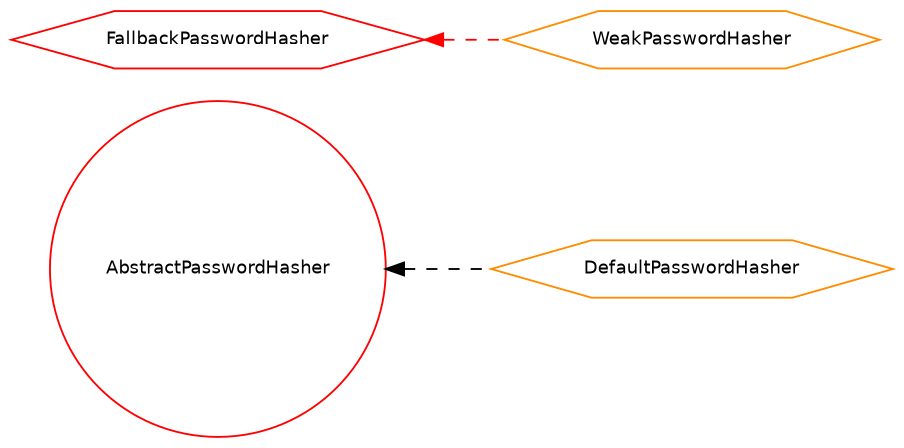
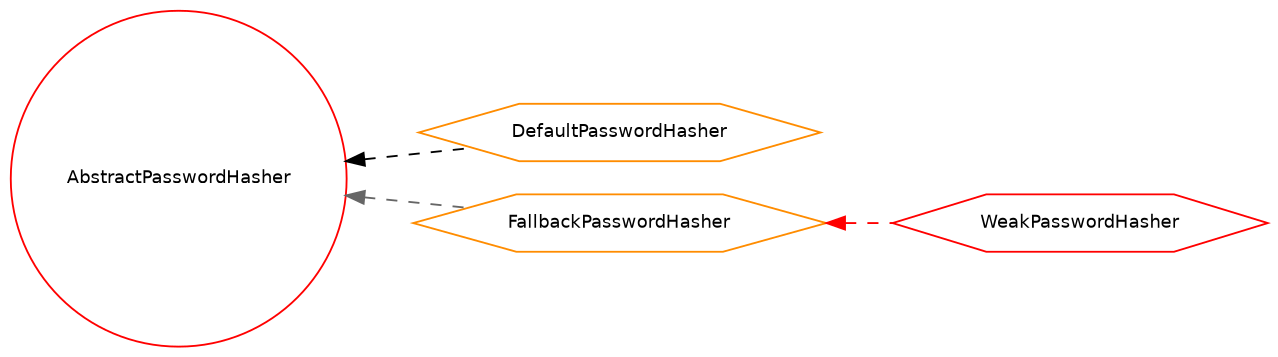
(218, 40) -> (620, 223)
(692, 40) -> (1080, 223)
none -> (416, 203)
